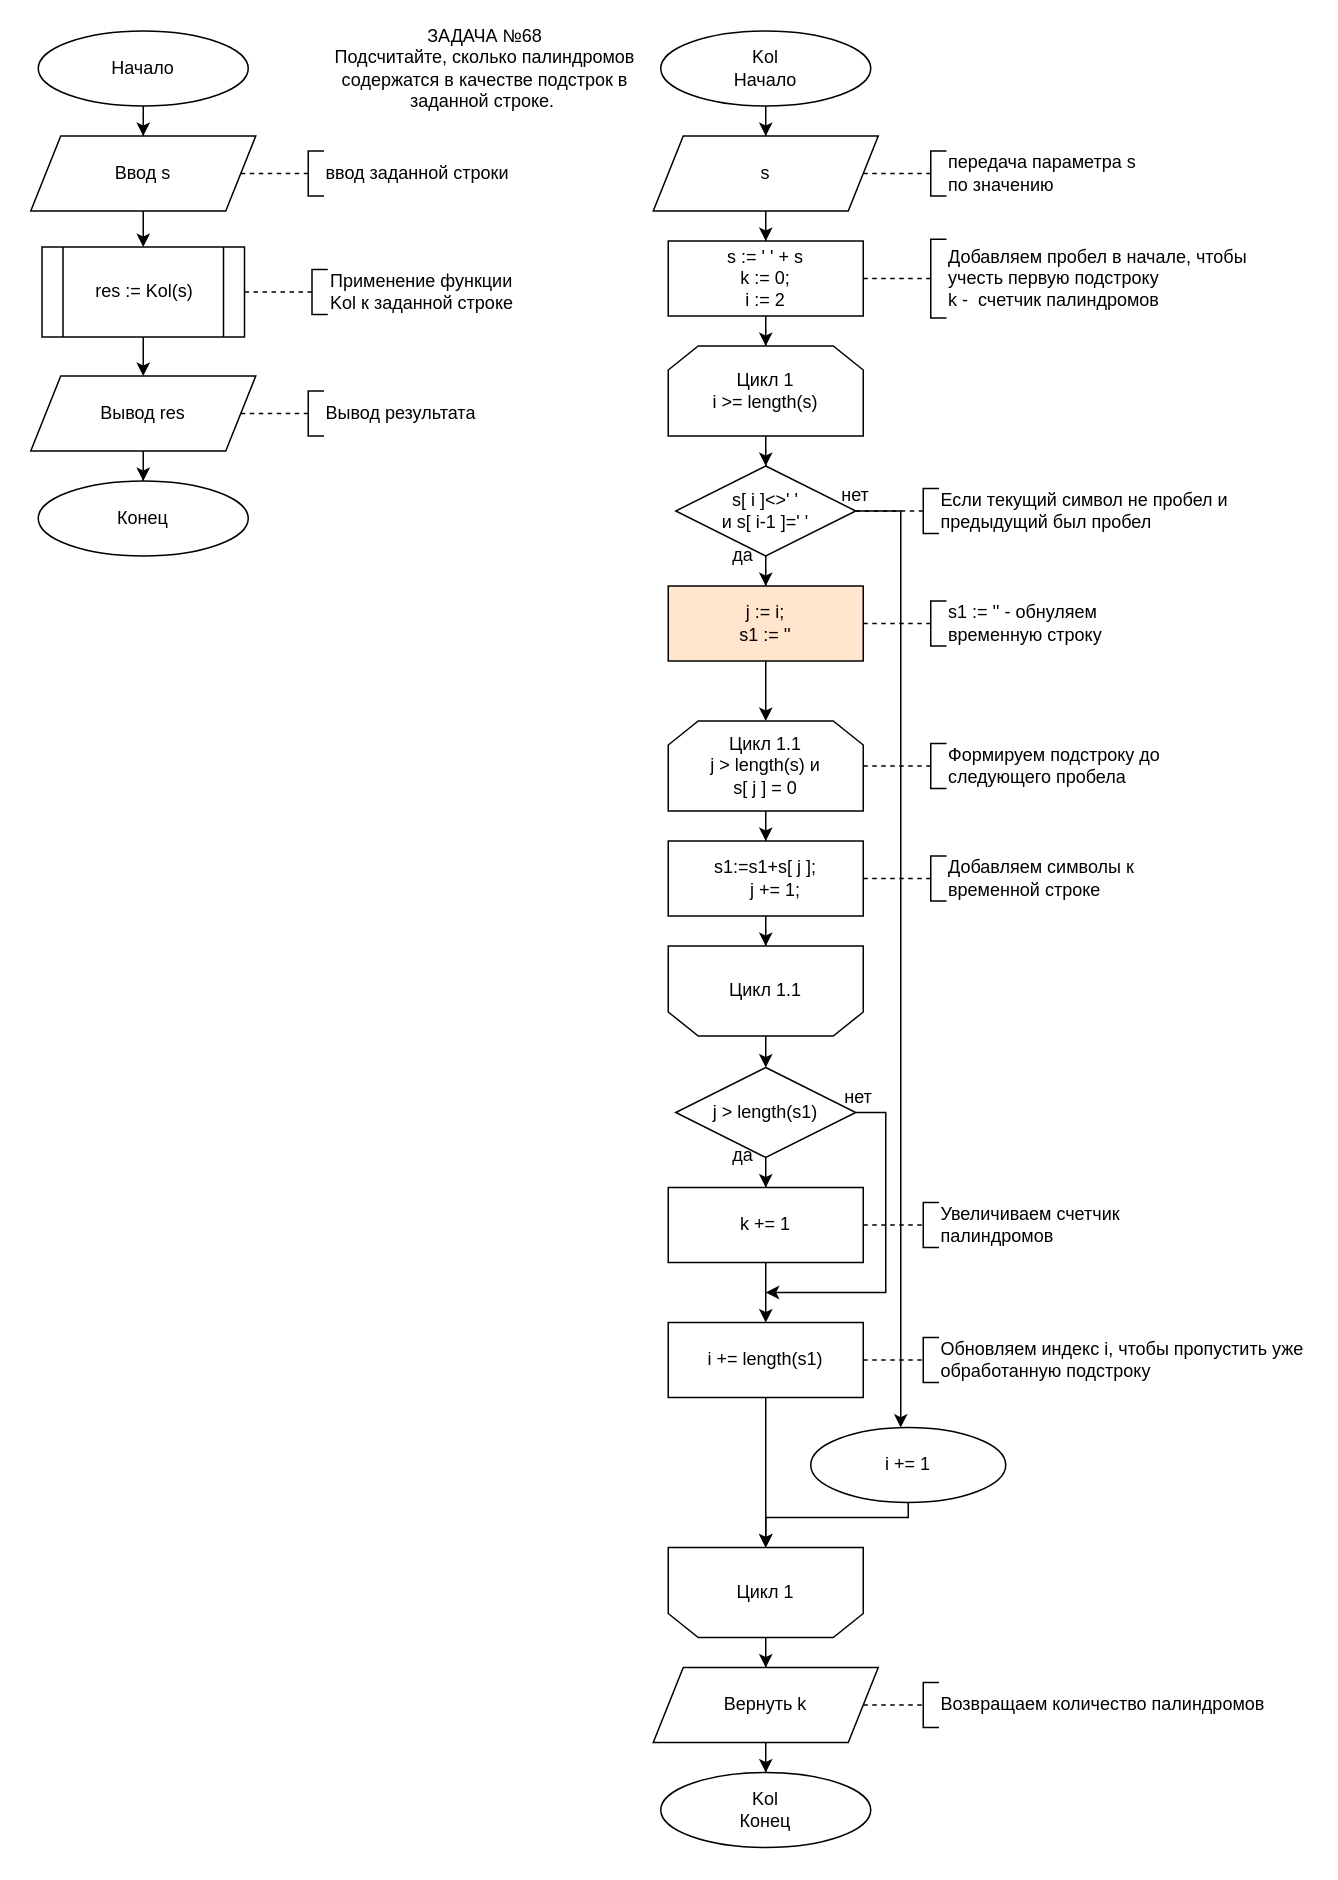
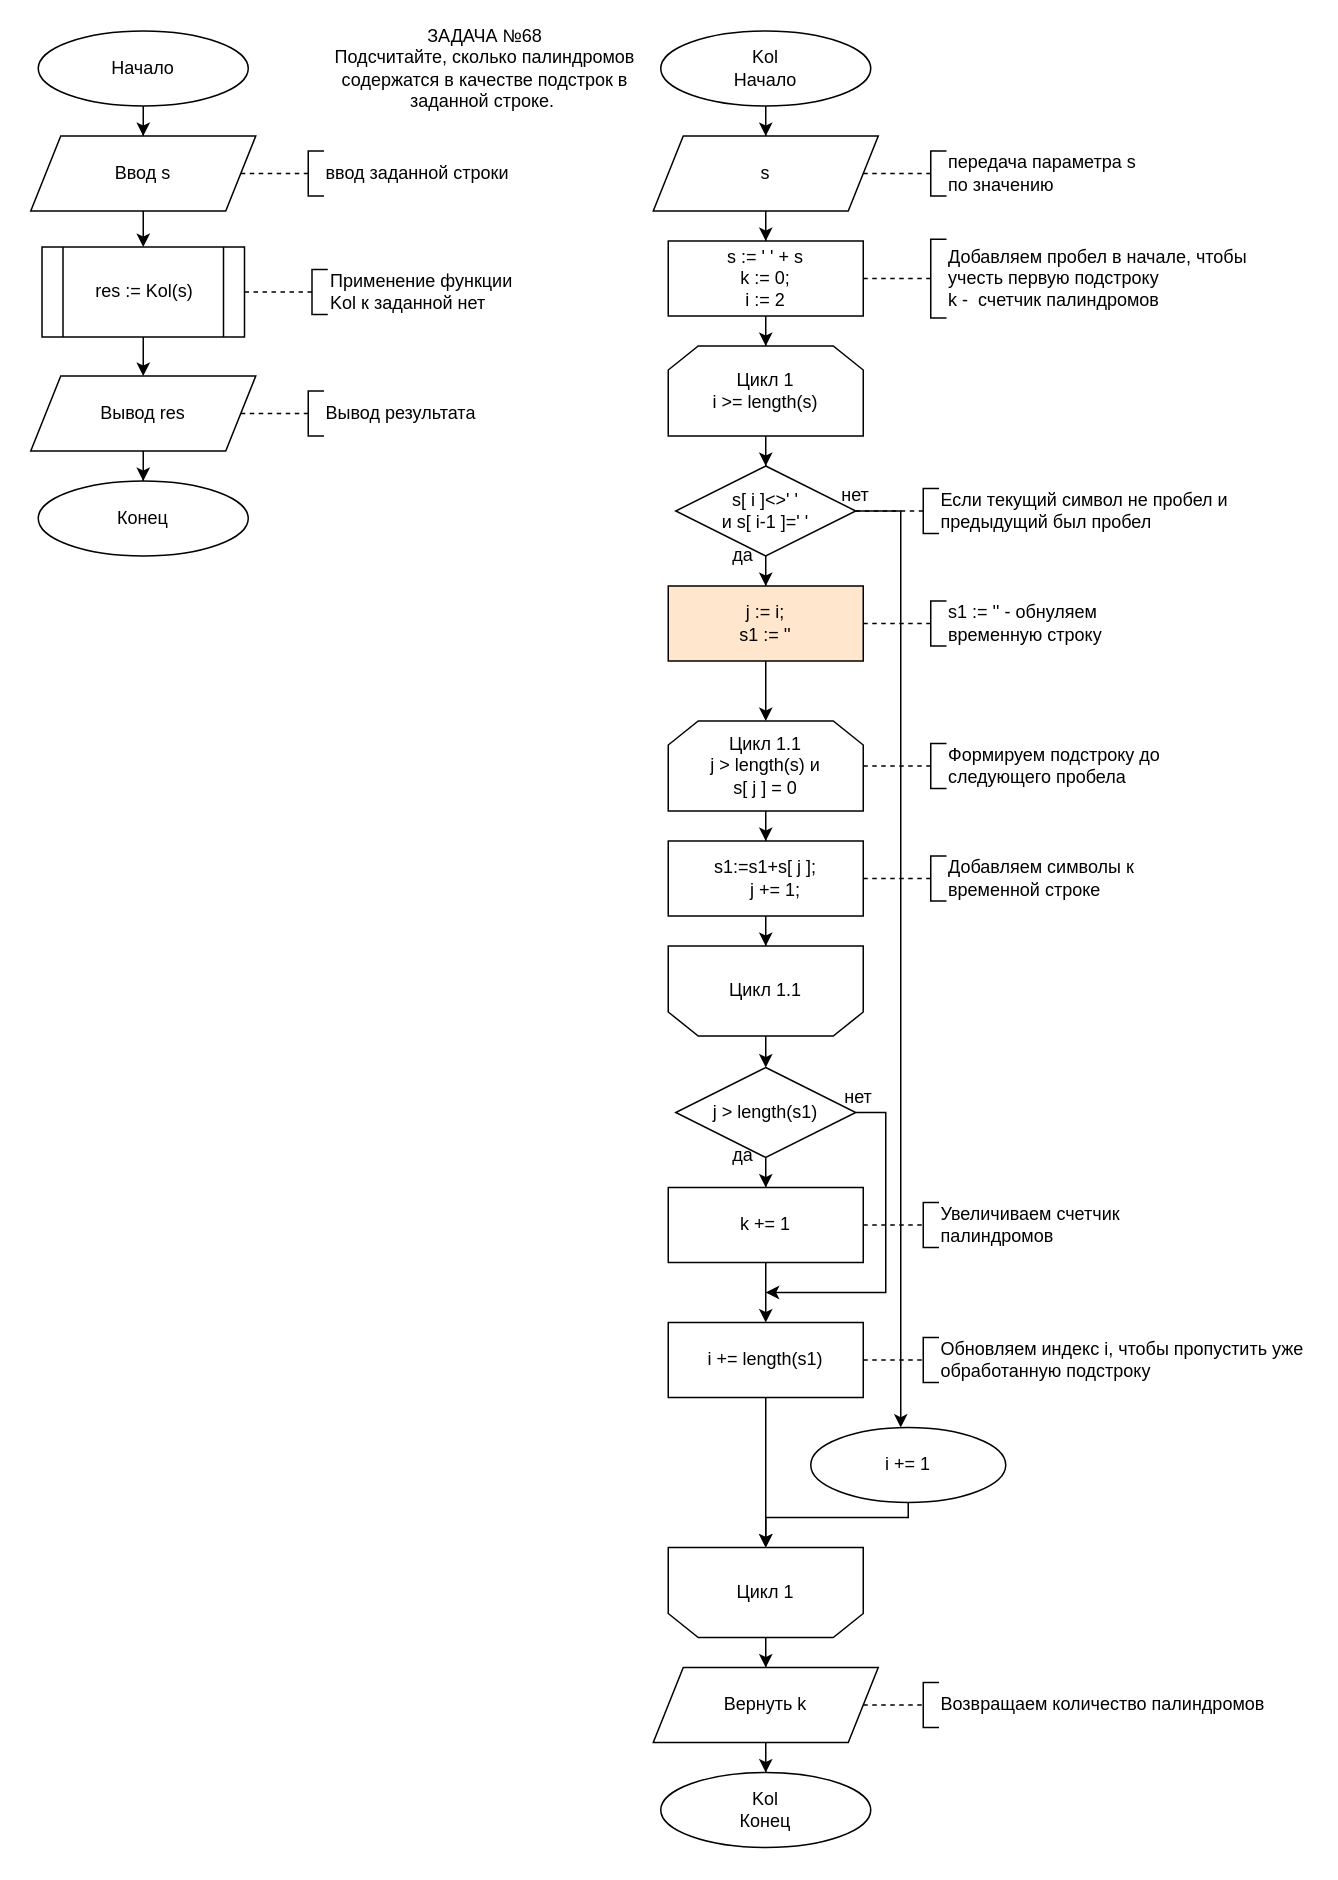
(430, 292) -> (430, 292)
